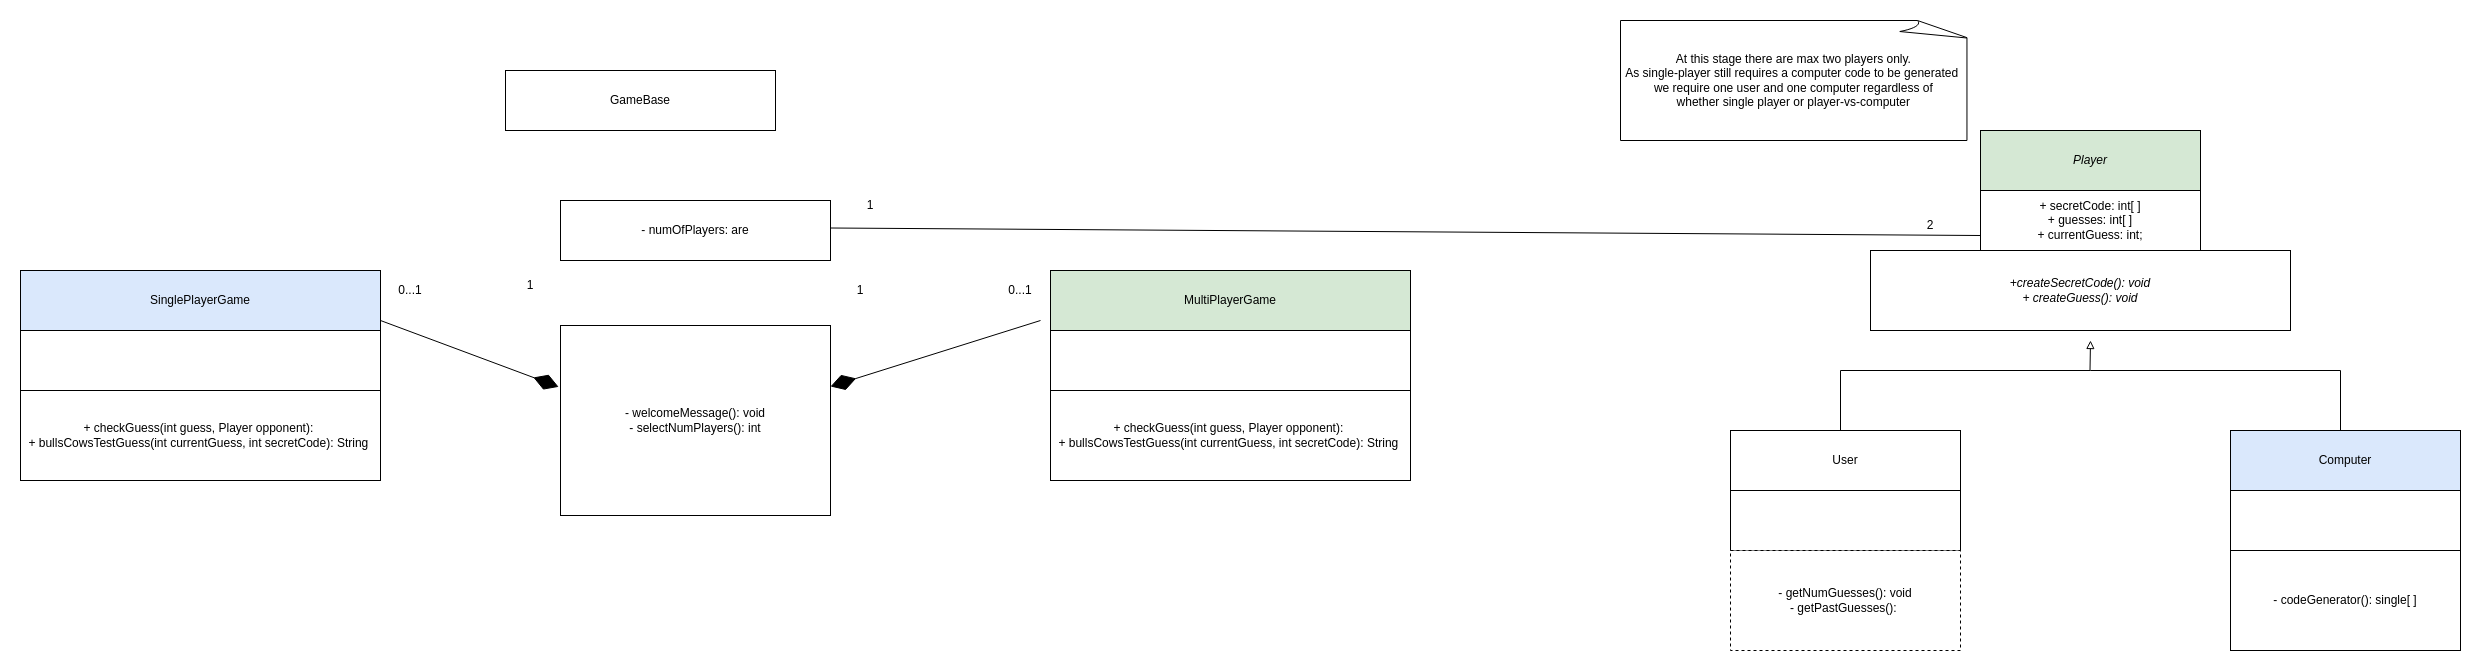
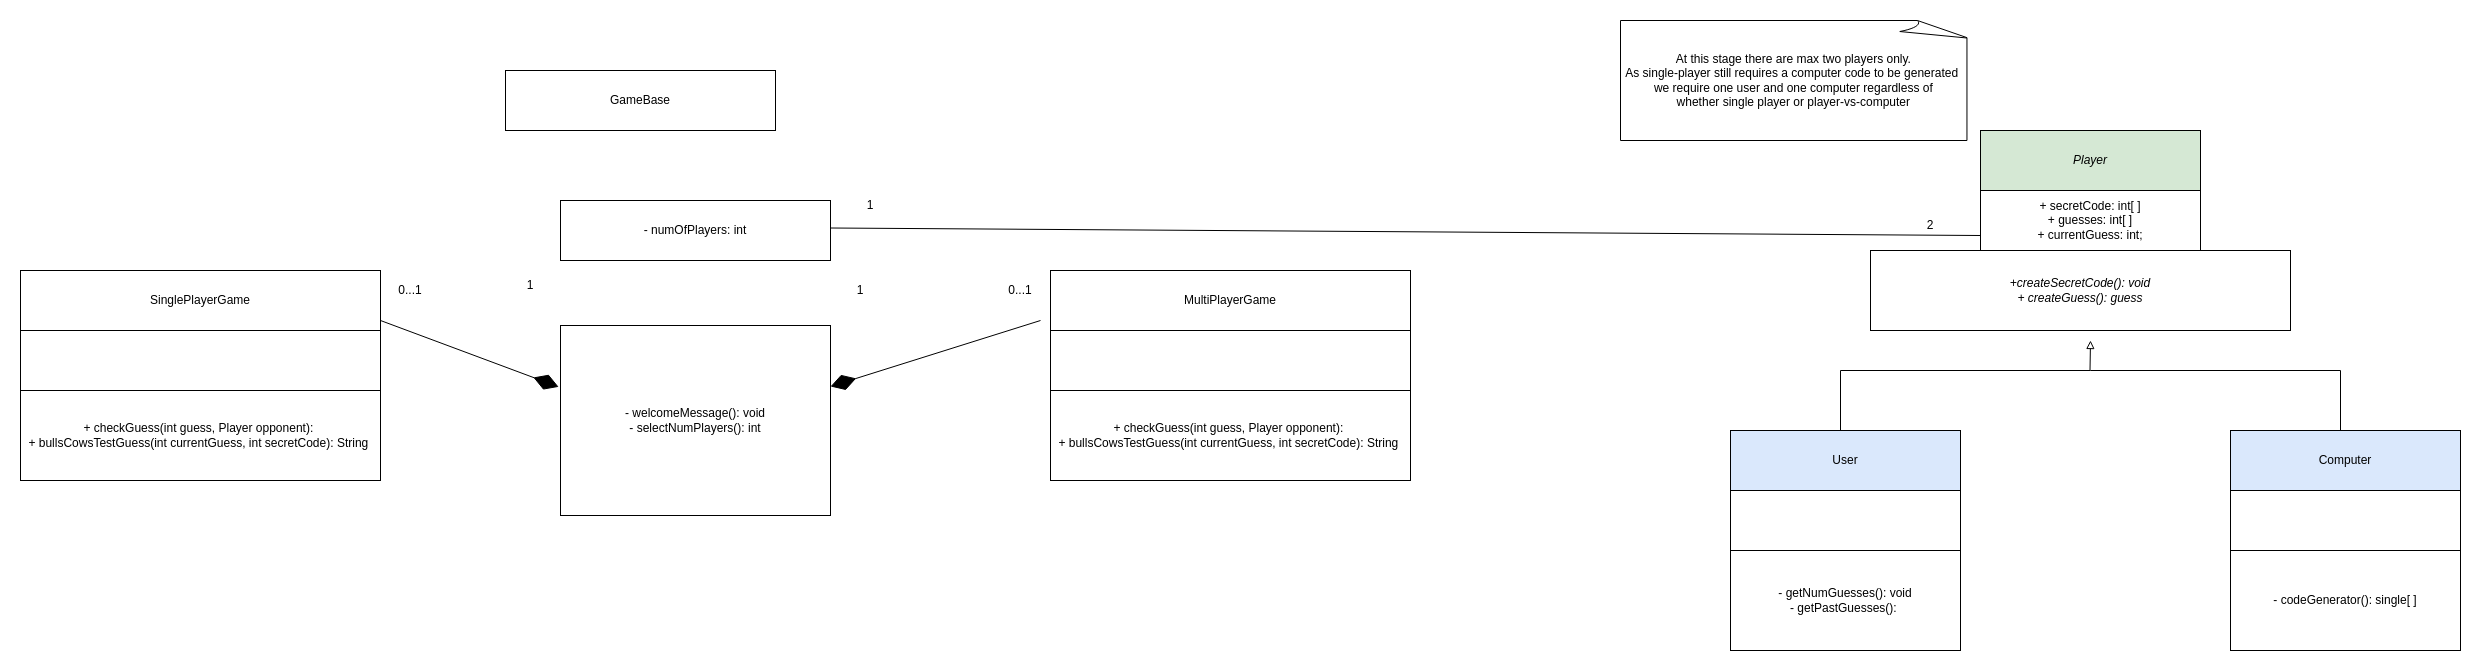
(696, 231) -> (696, 231)
(2081, 291) -> (2081, 291)
(201, 301) -> (201, 301)
(1231, 301) -> (1231, 301)
(1846, 461) -> (1846, 461)
(1846, 601) -> (1846, 601)
